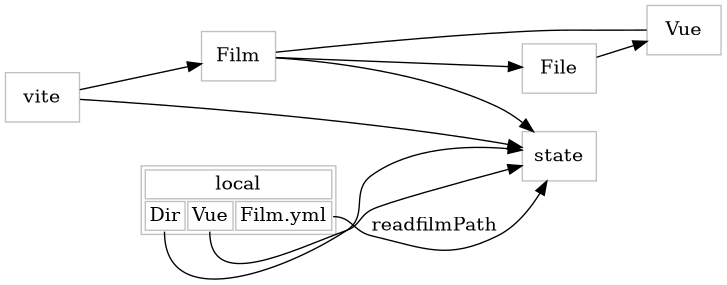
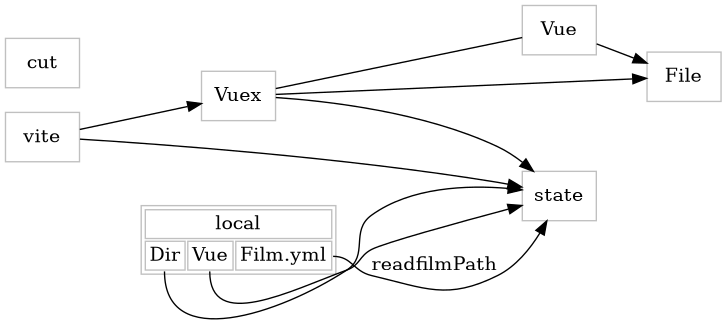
(615, 51) -> (615, 51)
(239, 56) -> (239, 96)
none -> (42, 63)
